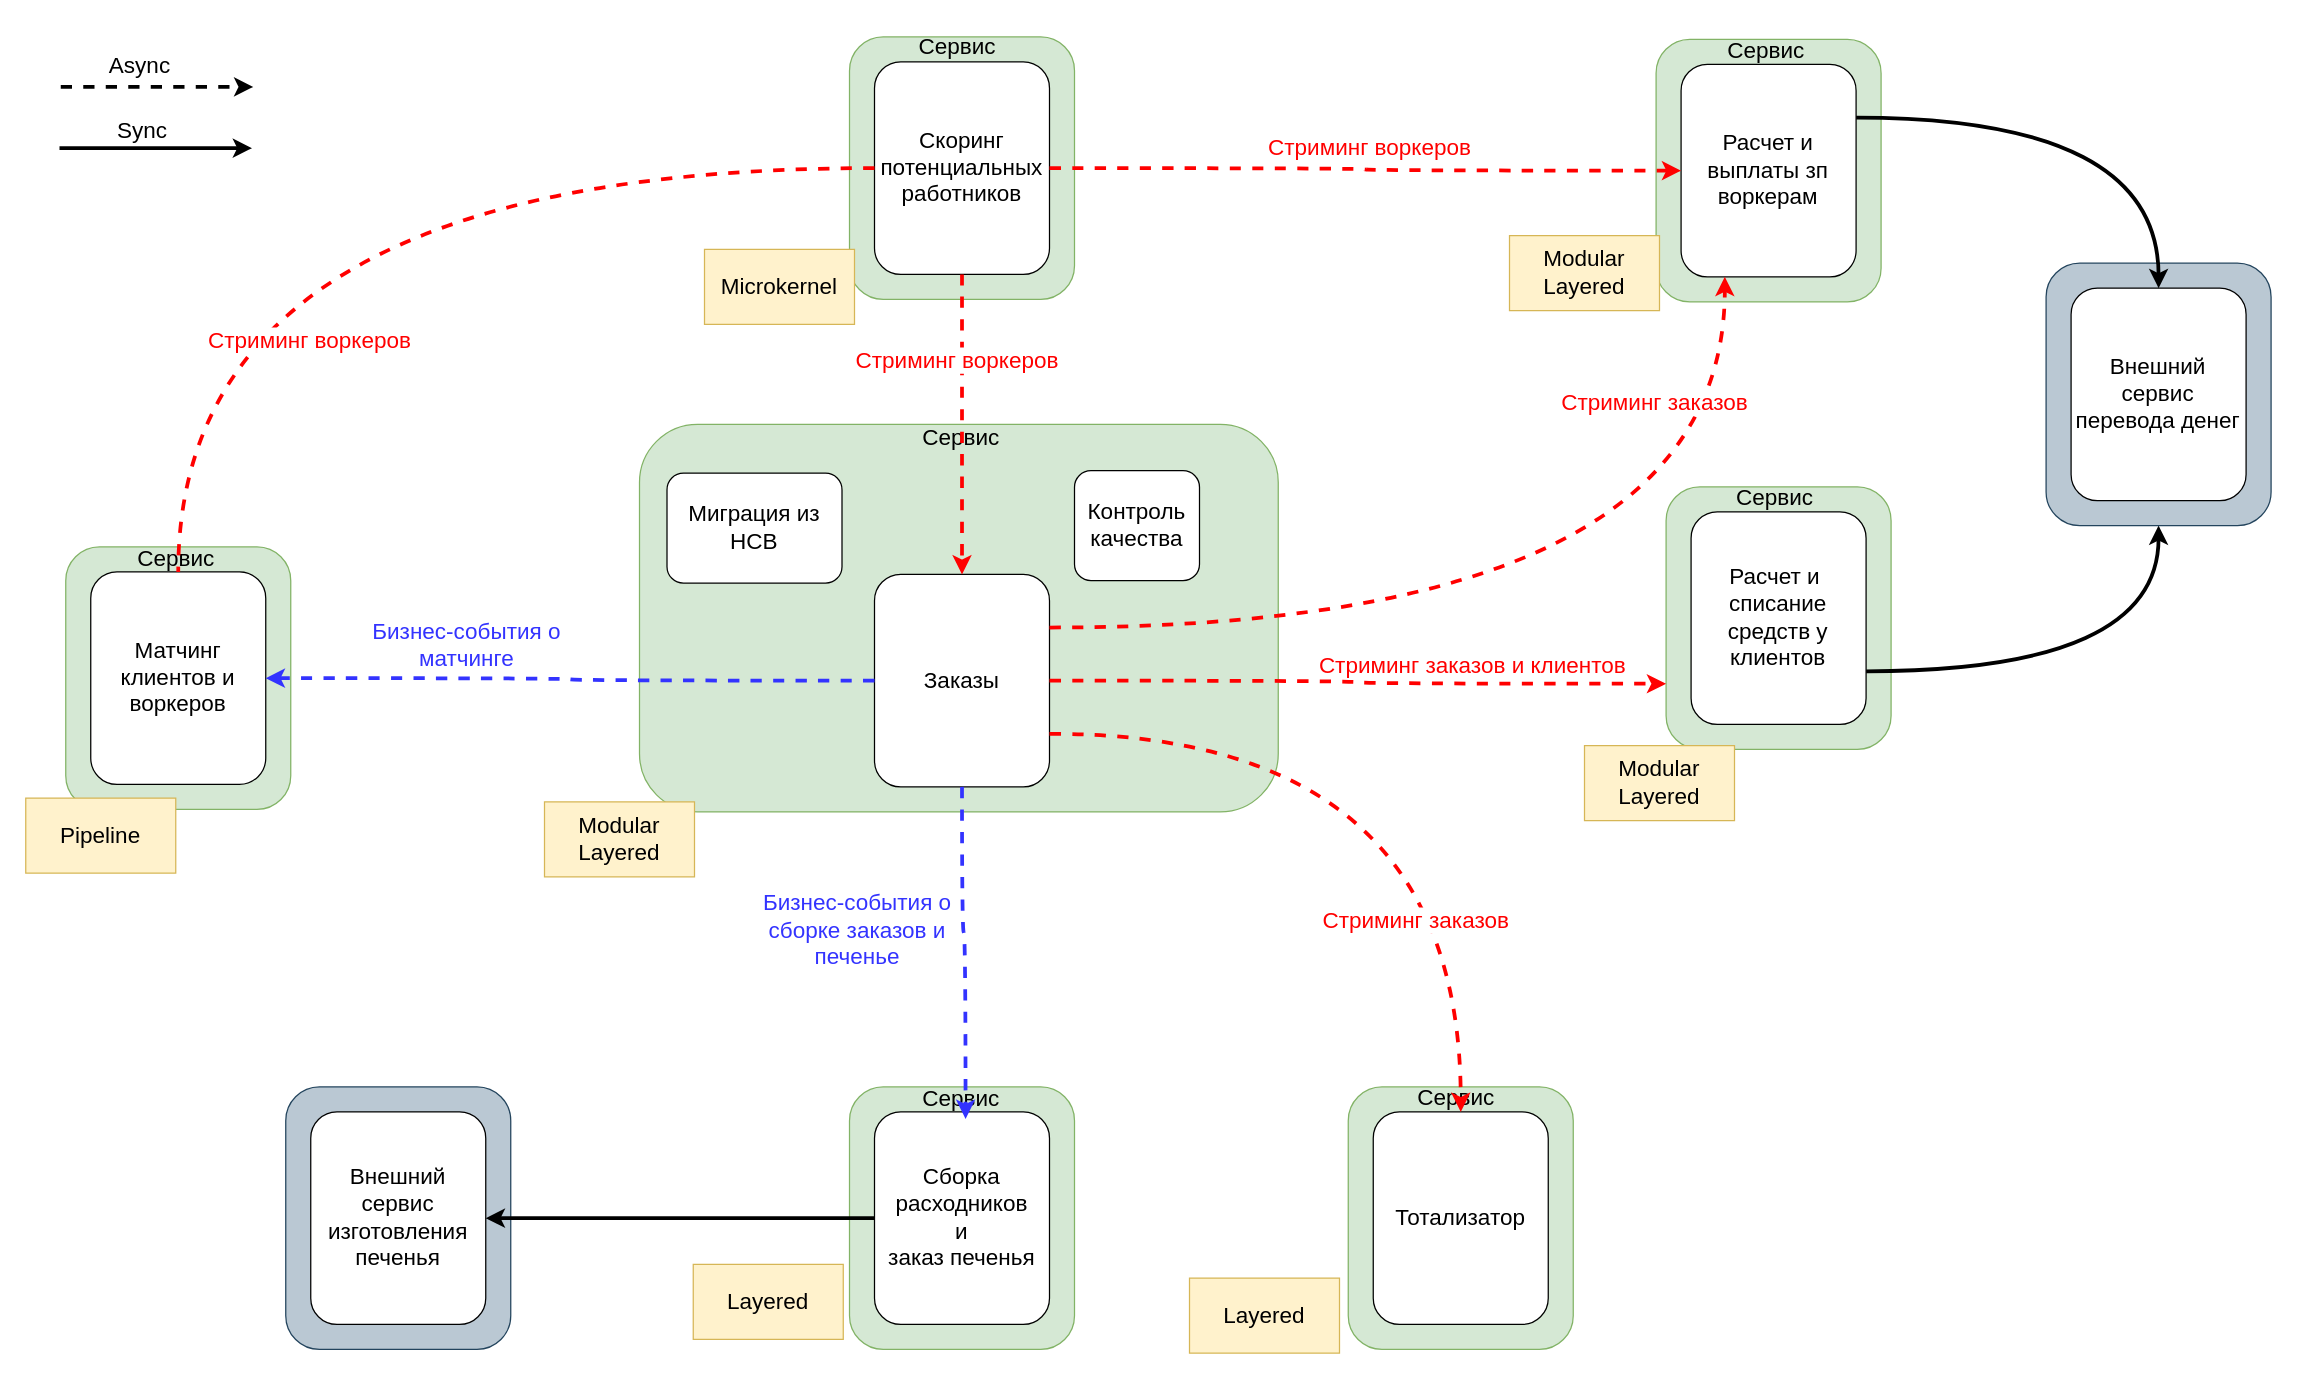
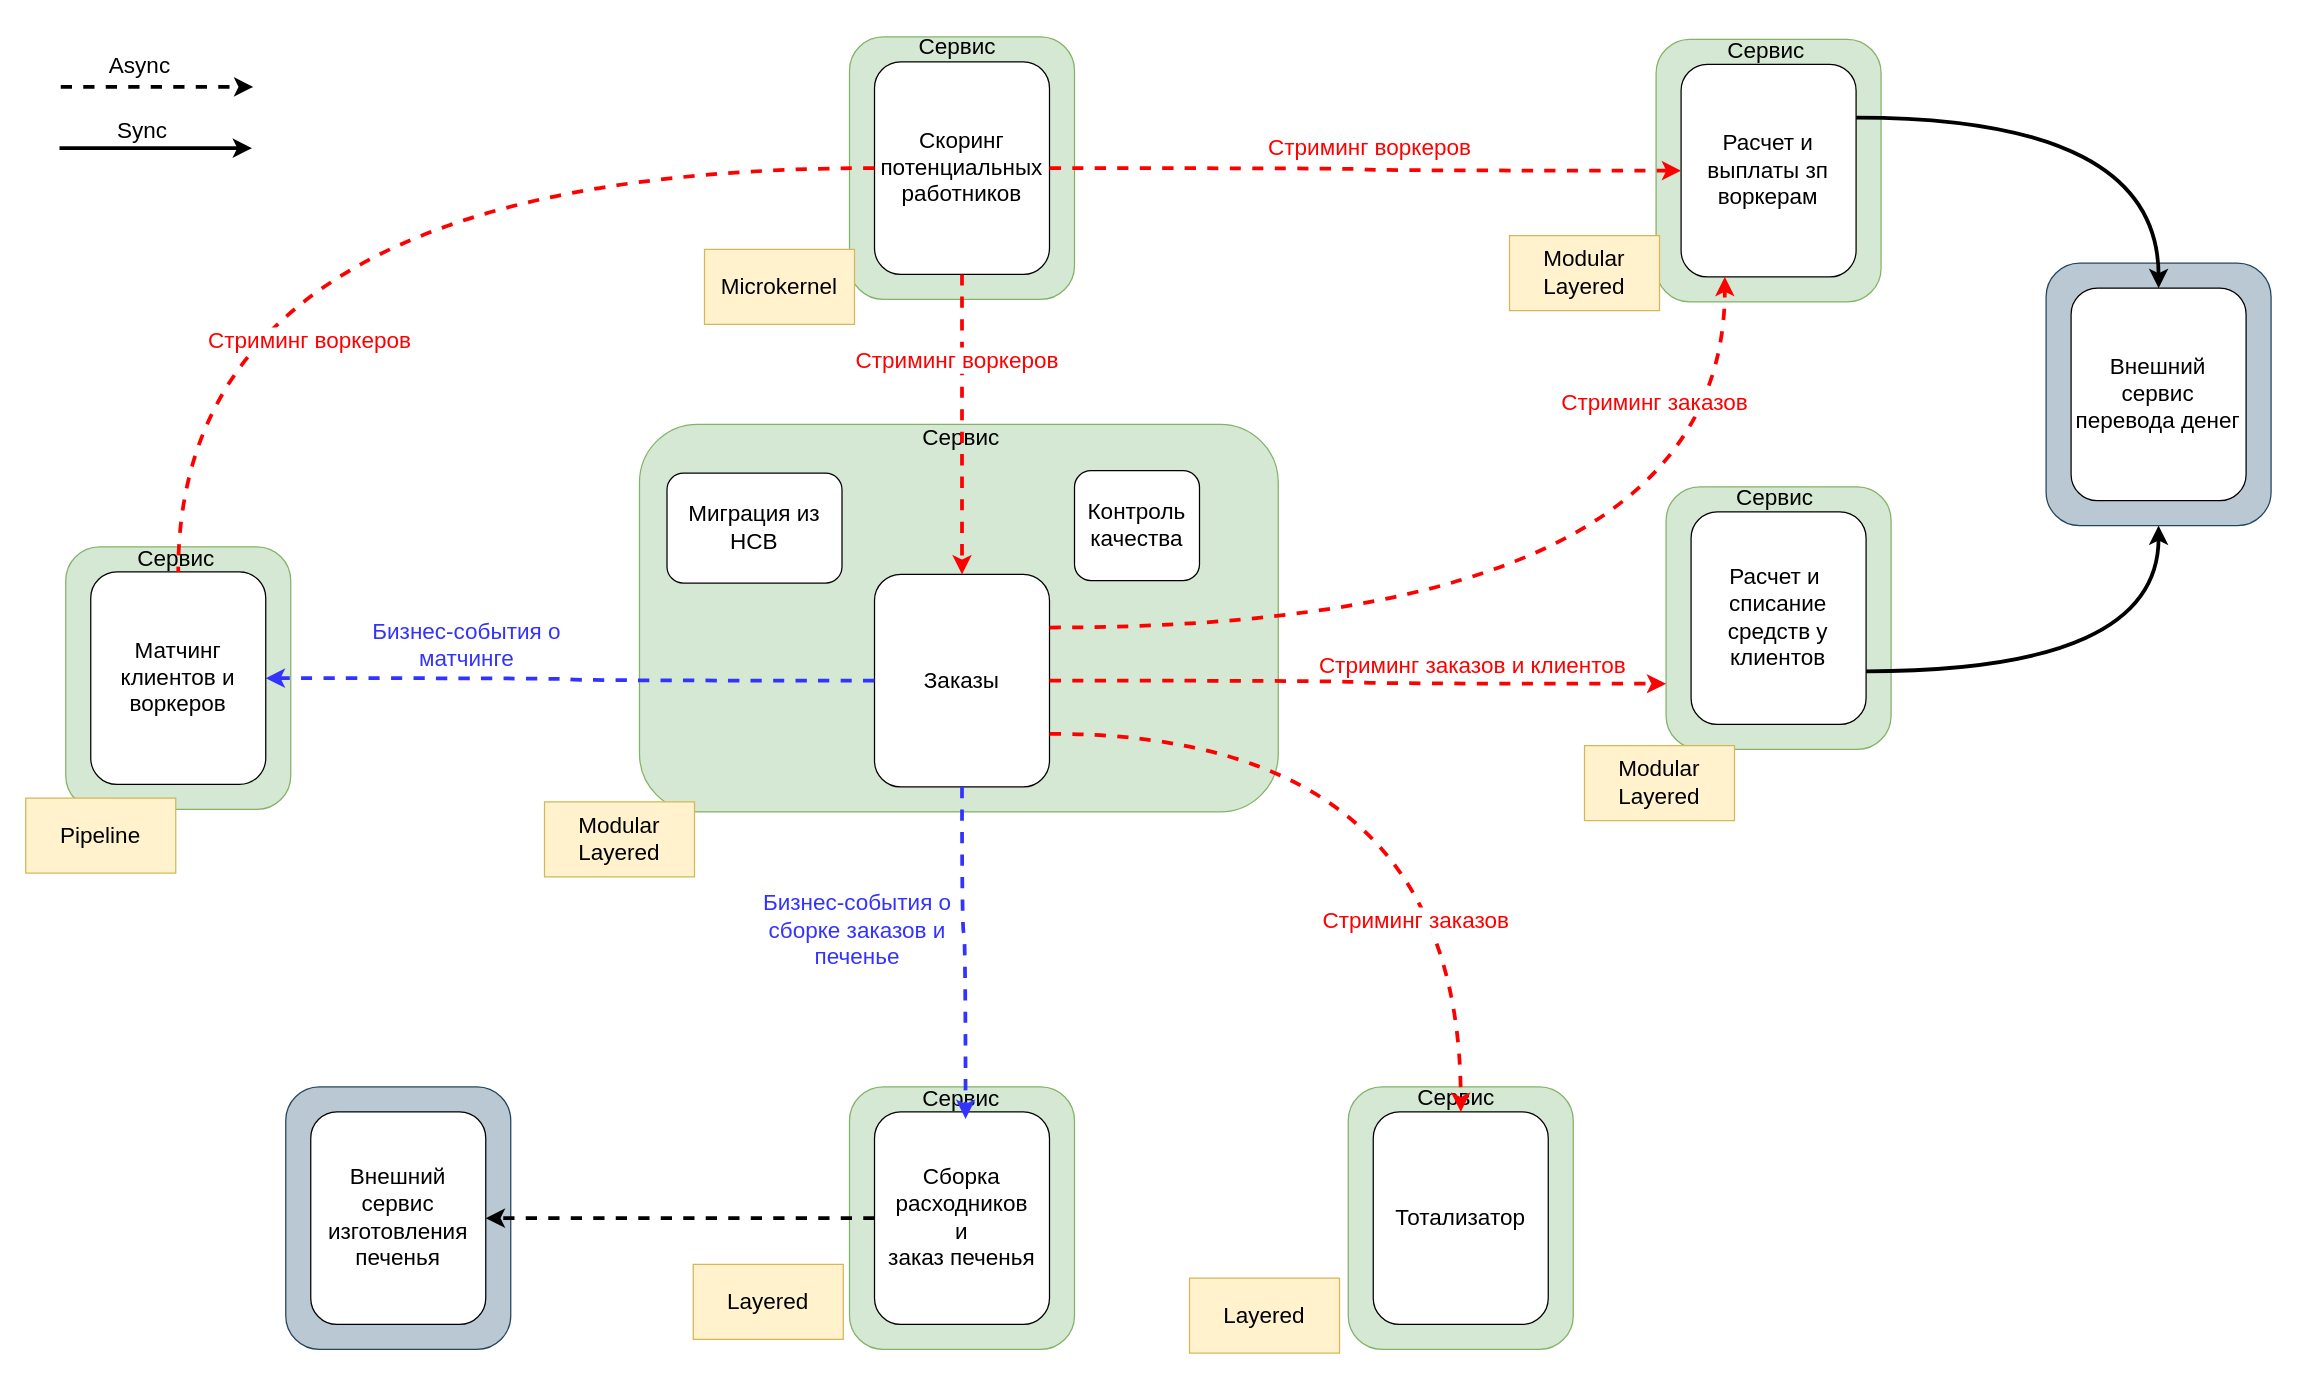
(857, 1218) -> (857, 1218)
